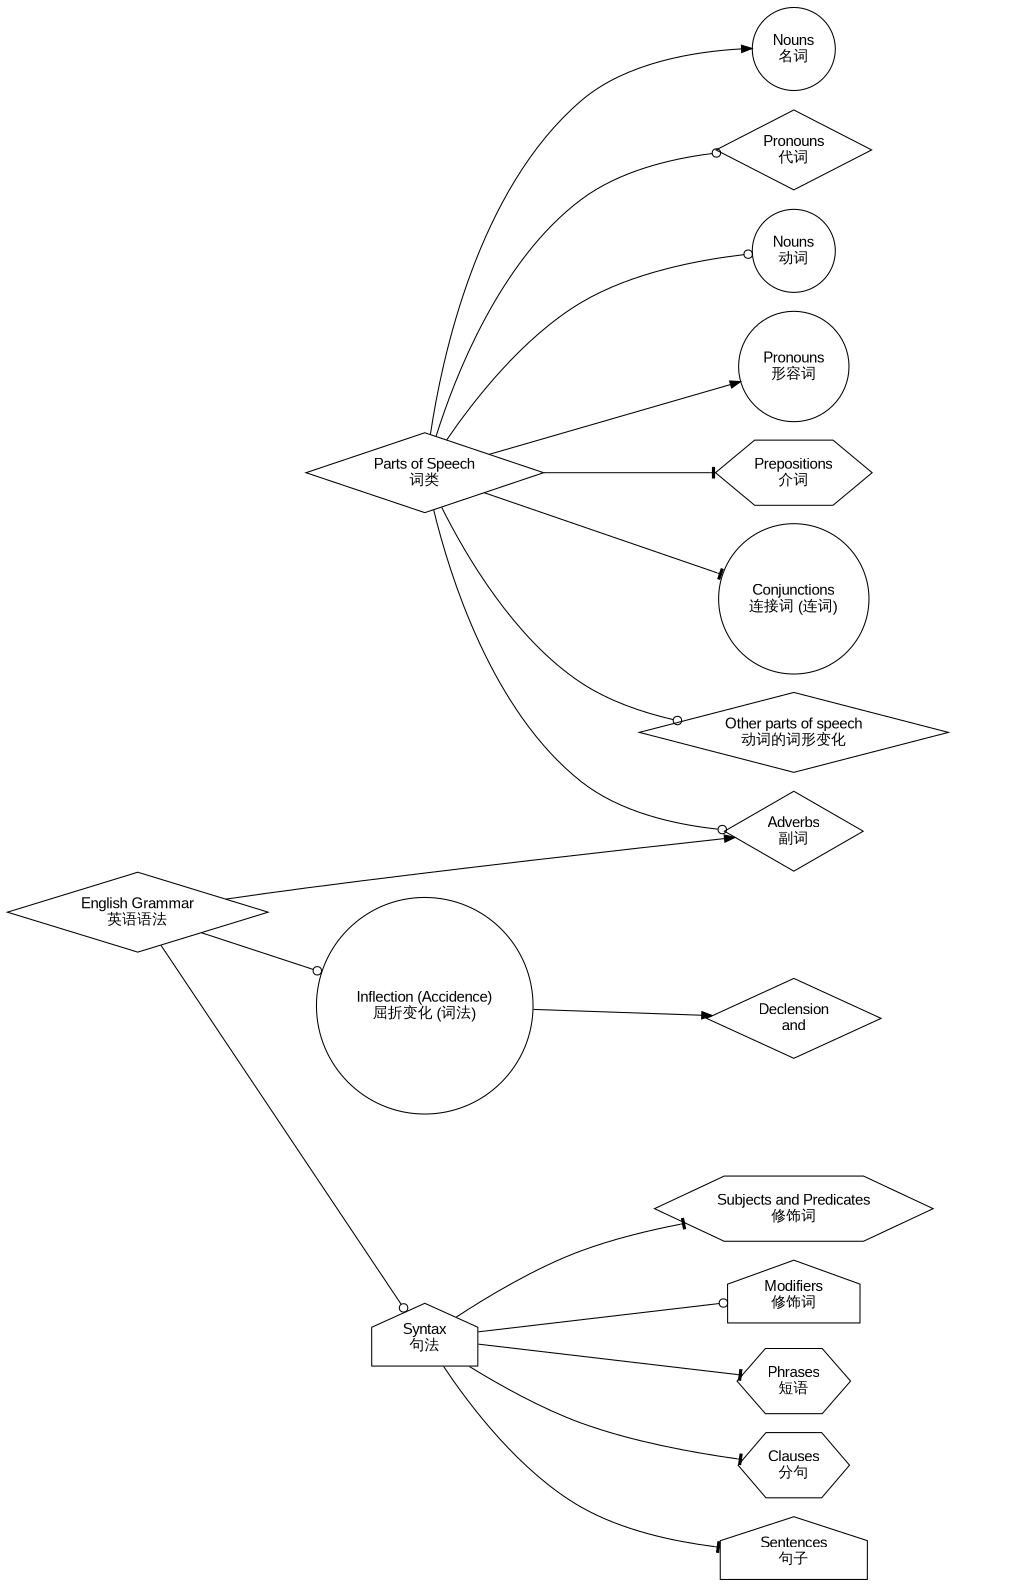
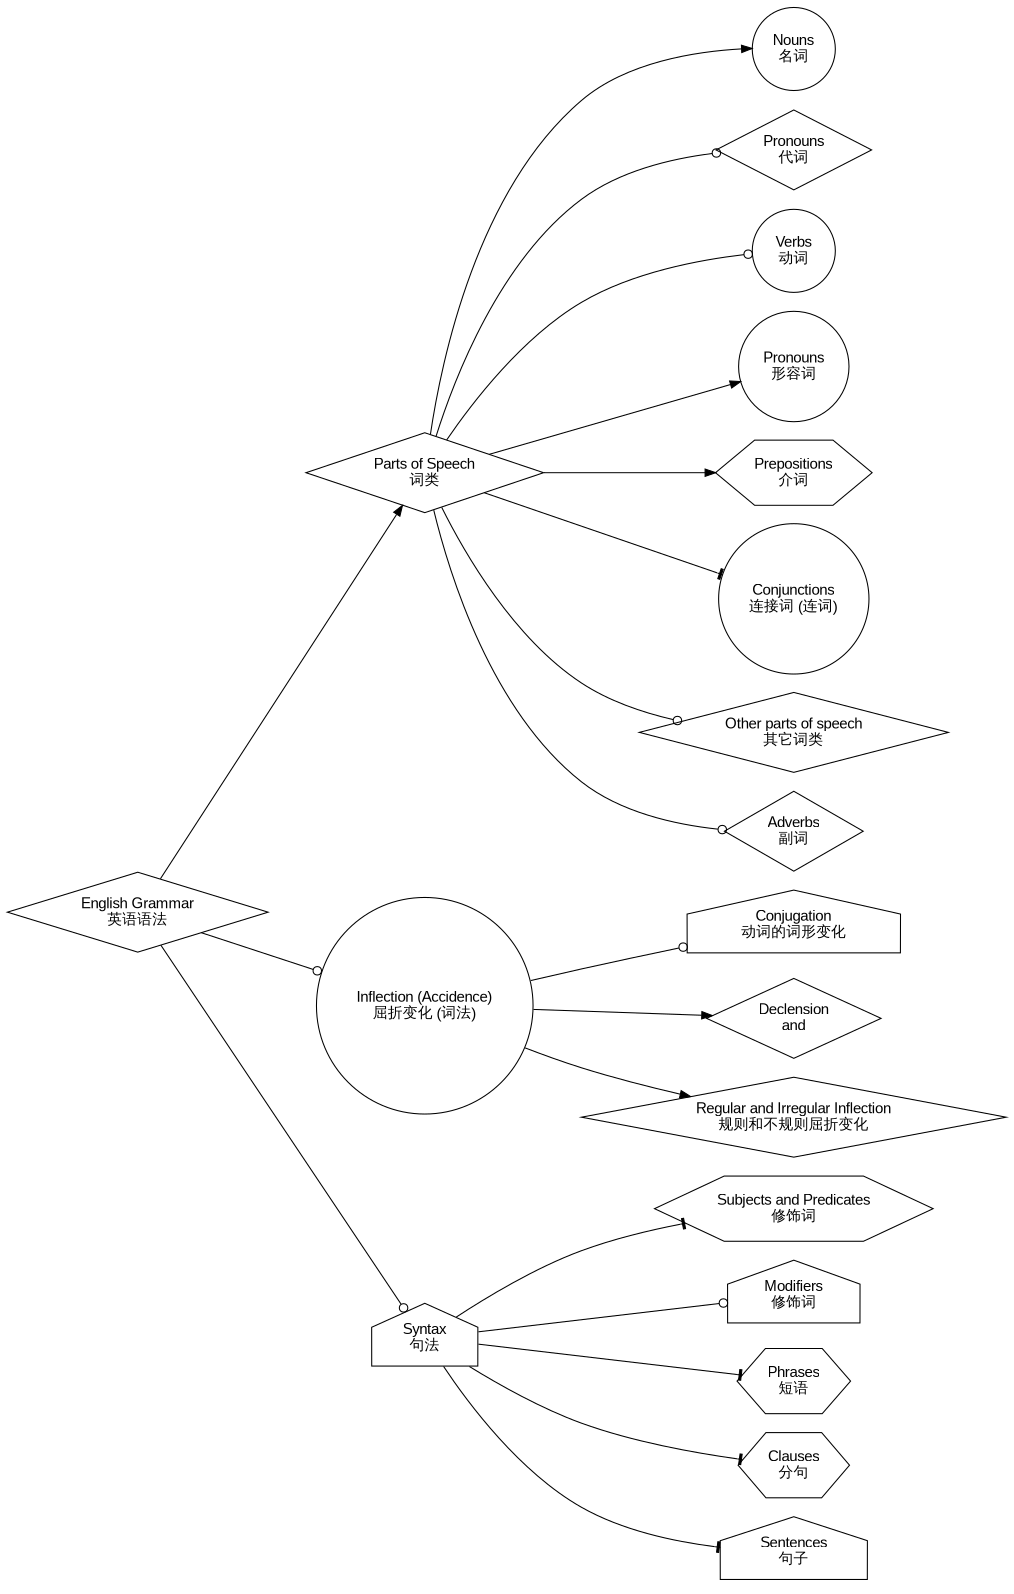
(794, 251) -> (794, 251)
(627, 473) -> (627, 473)
(794, 732) -> (794, 732)
(475, 867) -> (279, 697)
none -> (794, 925)
none -> (794, 1117)
